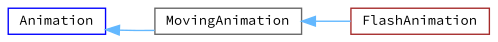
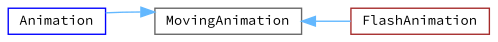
(137, 30) -> (123, 12)
